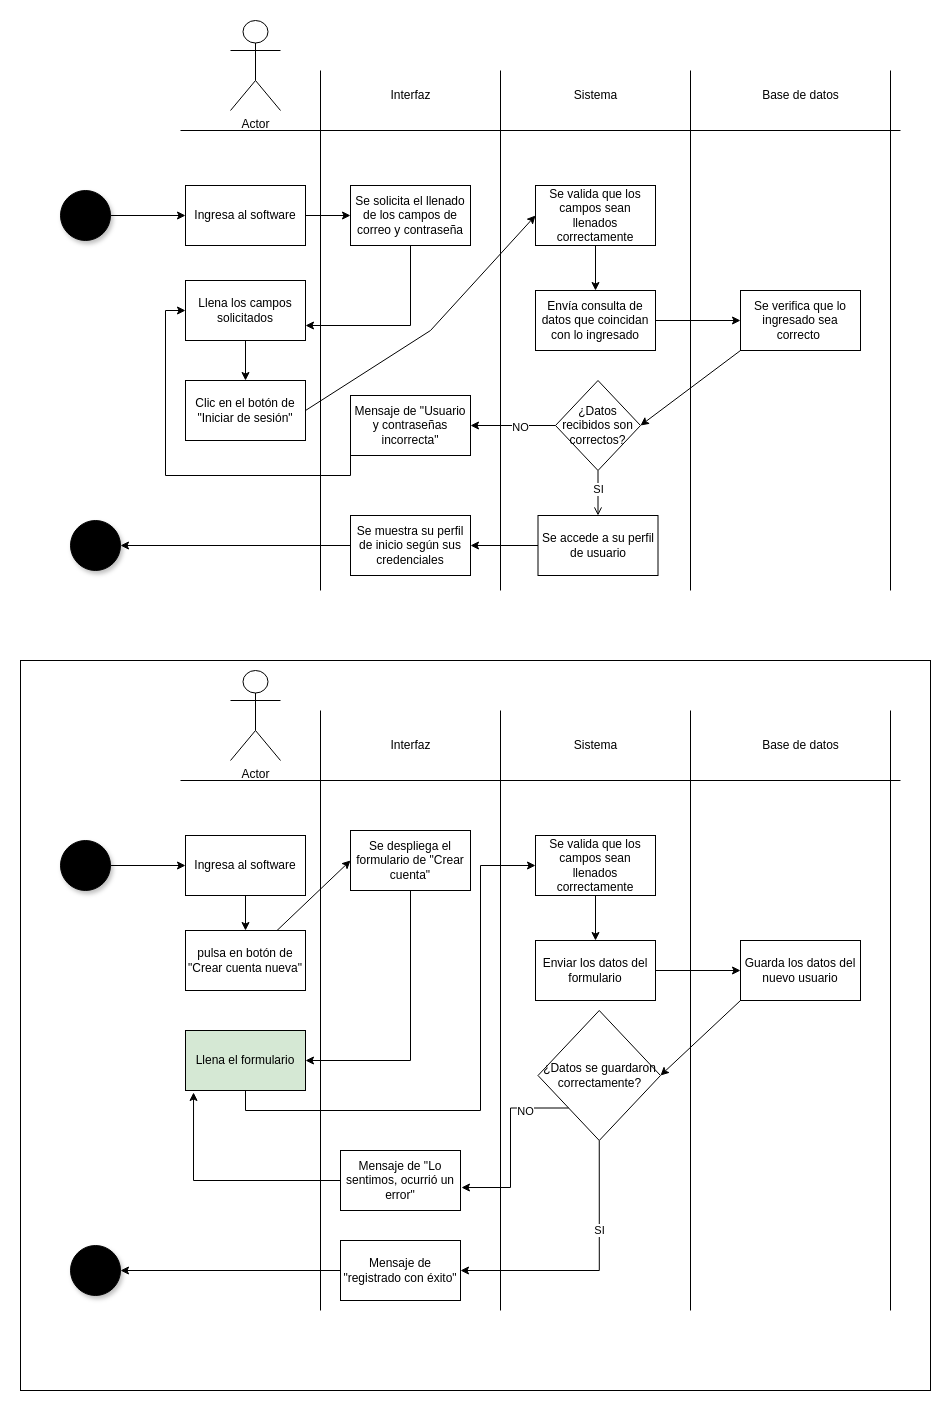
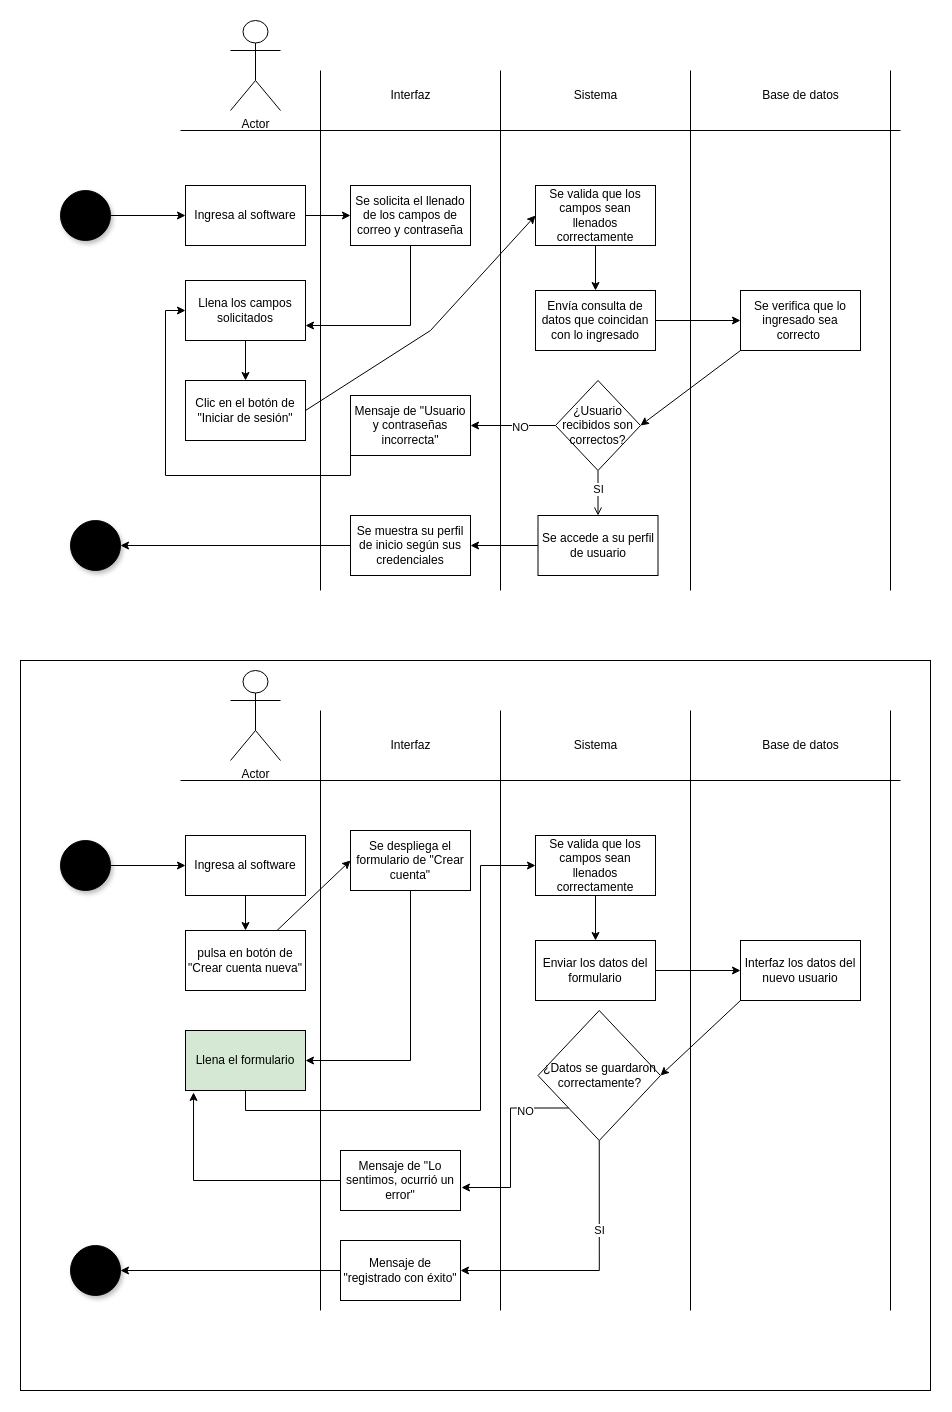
(598, 426) -> (598, 426)
(801, 971) -> (801, 971)
